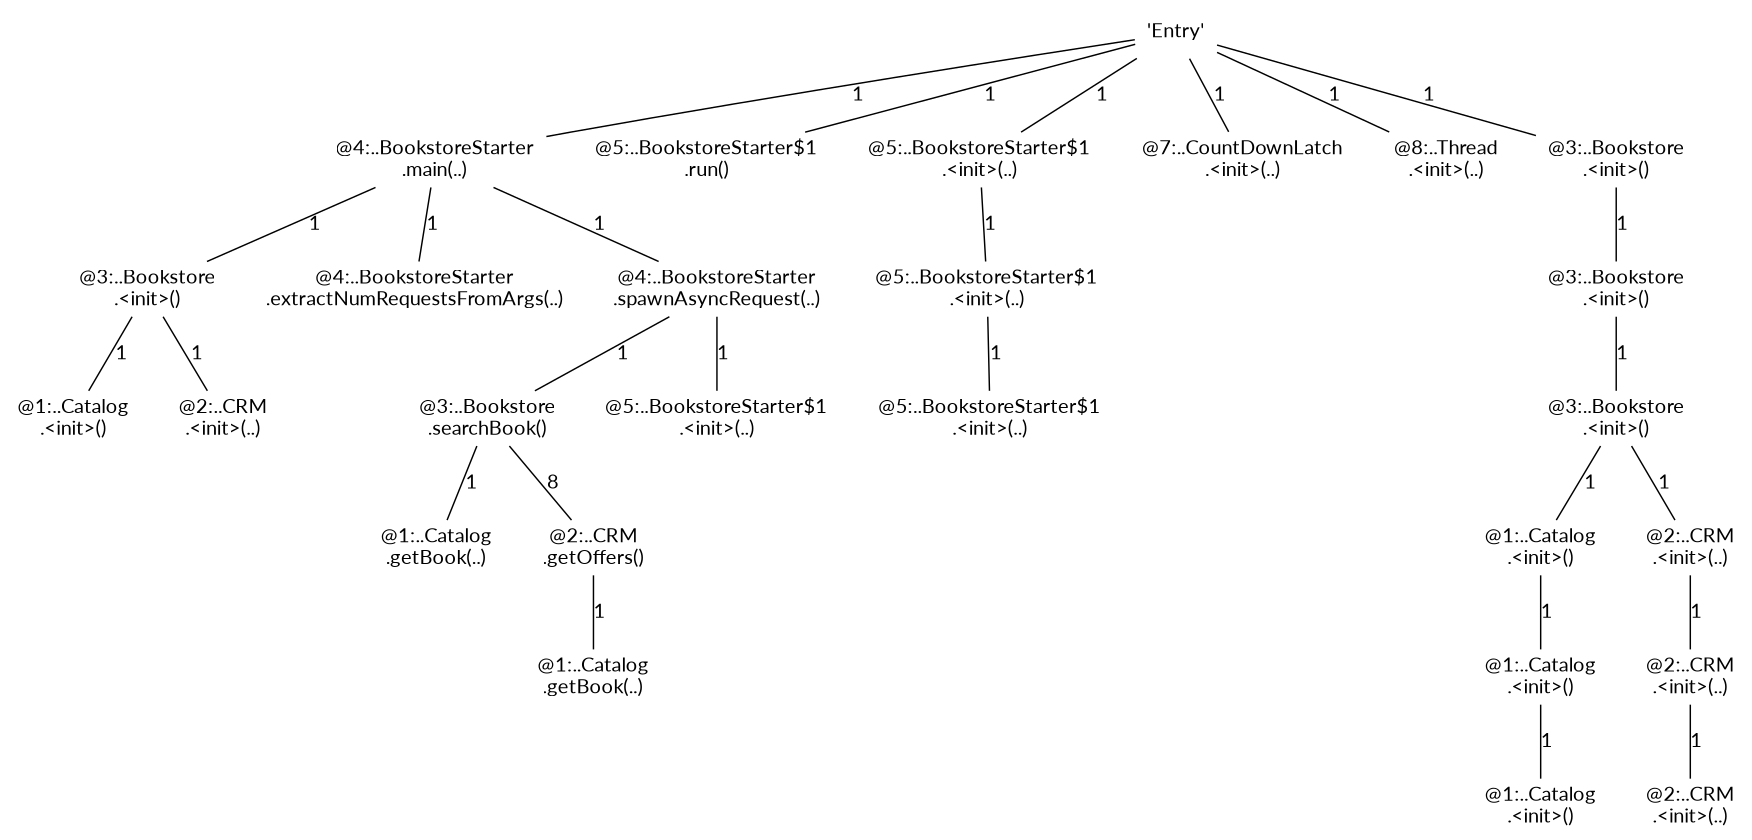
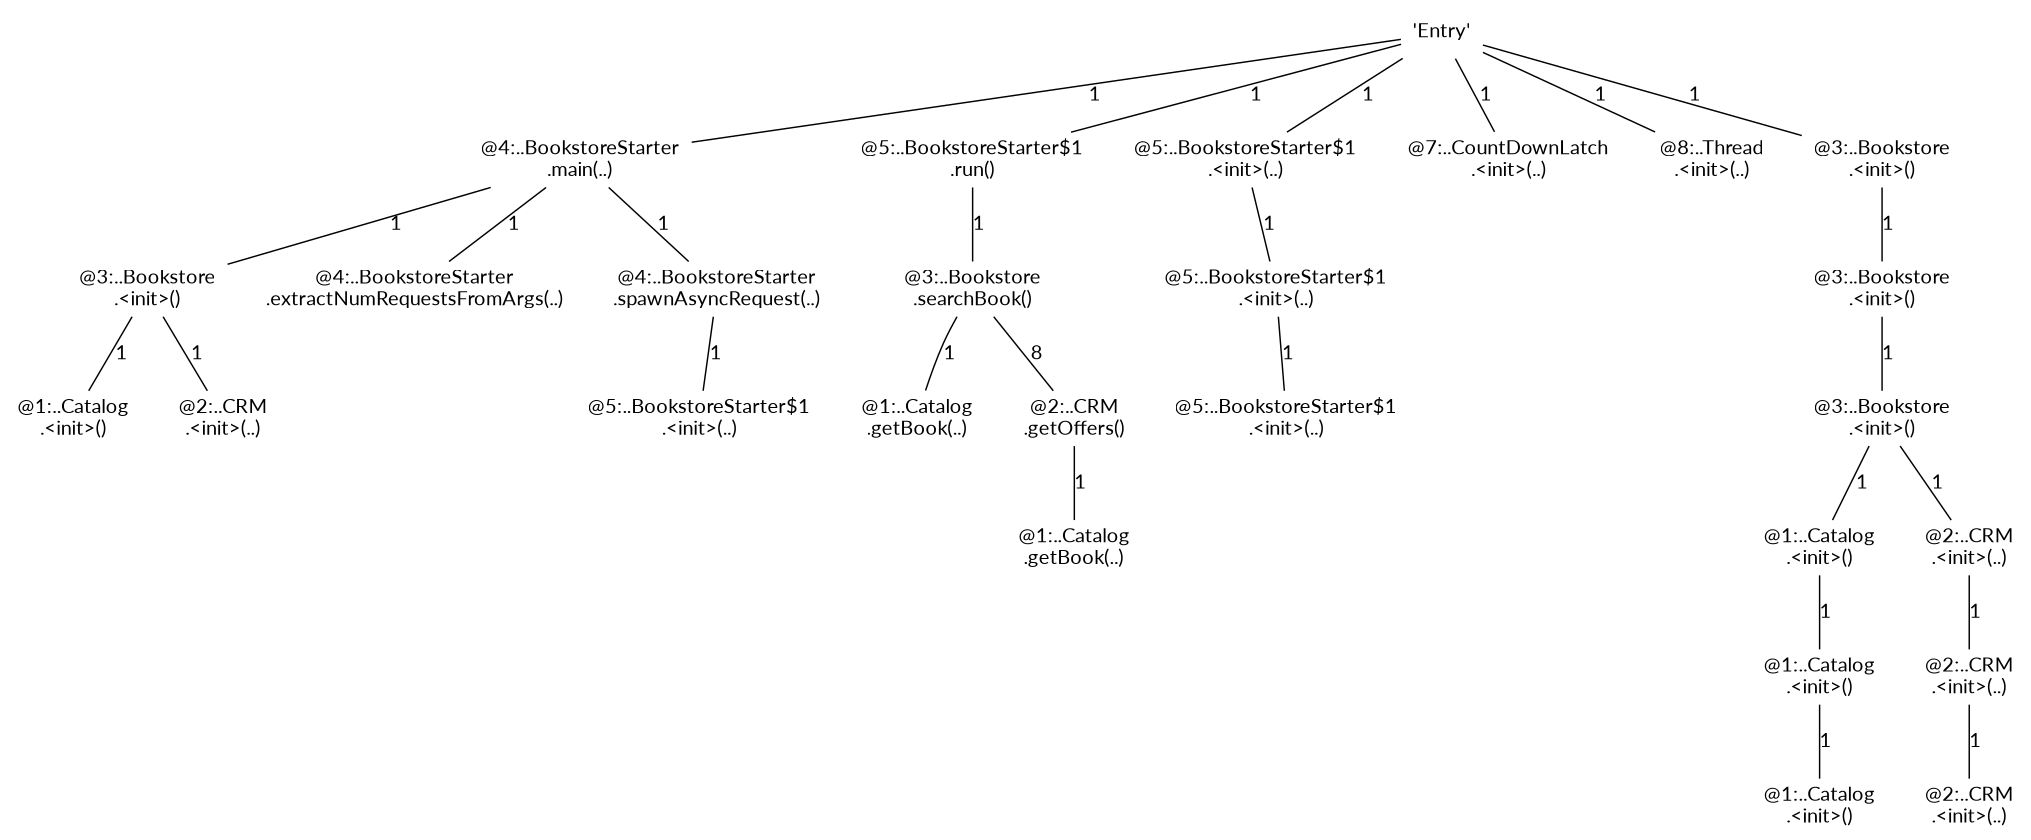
(602, 354) -> (973, 224)
